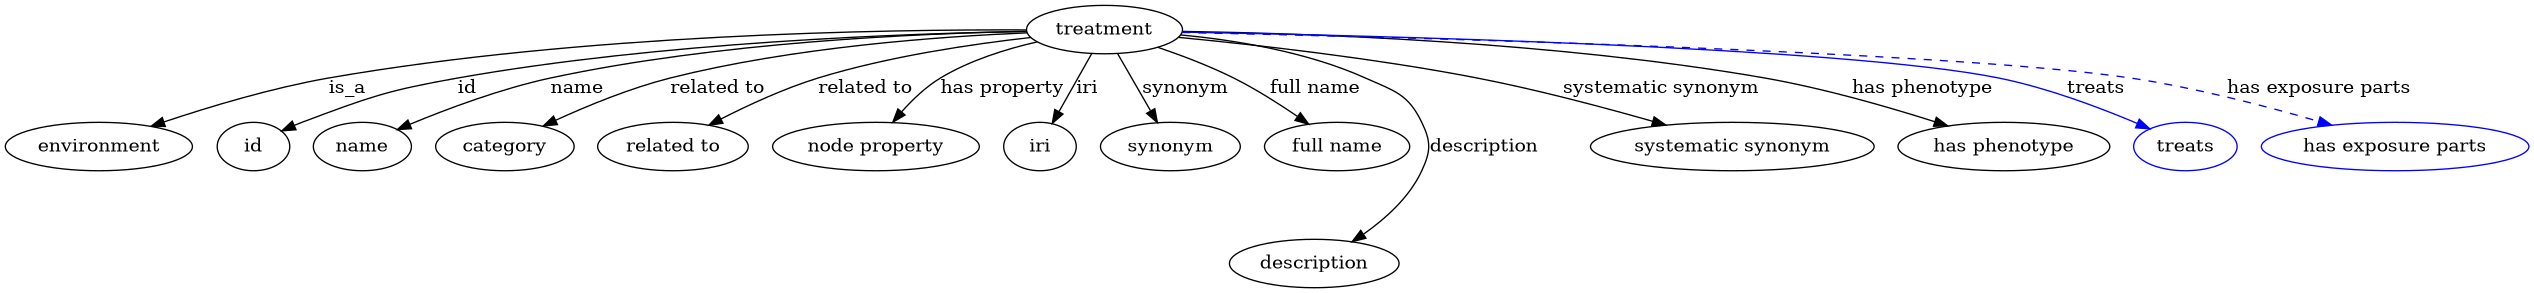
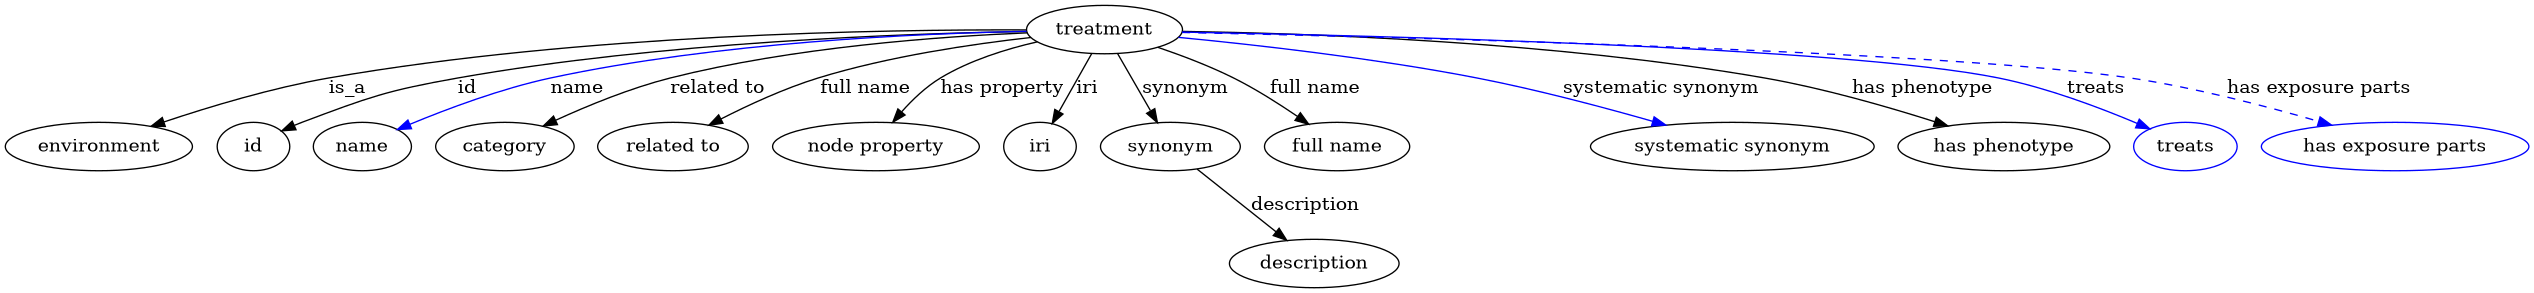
(636, 63) -> (636, 63)
(1418, 68) -> (1418, 68)
(1375, 82) -> (1237, 201)
(865, 88) -> (865, 88)
